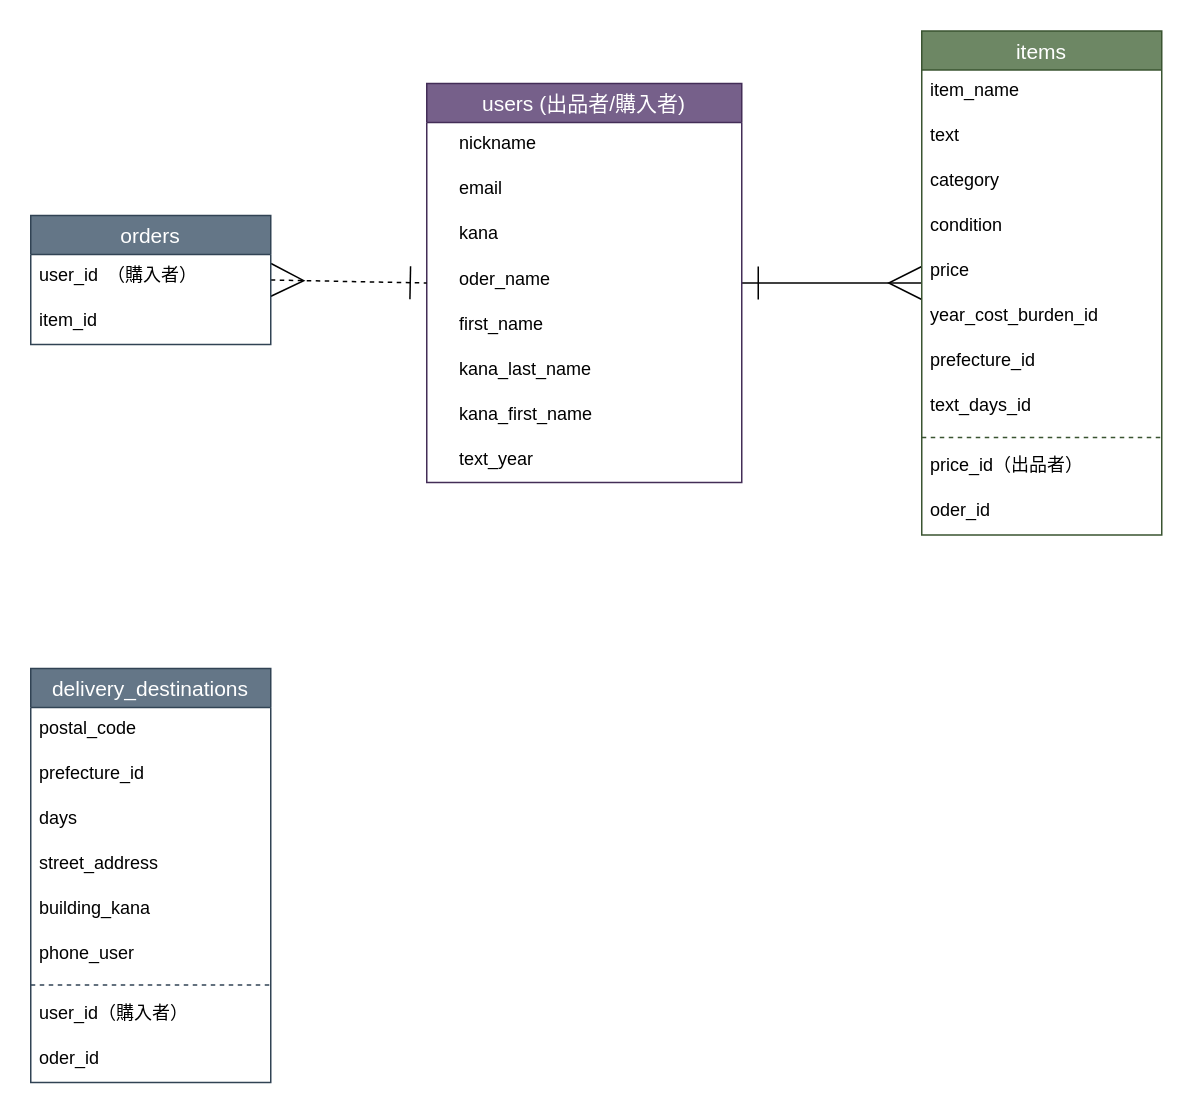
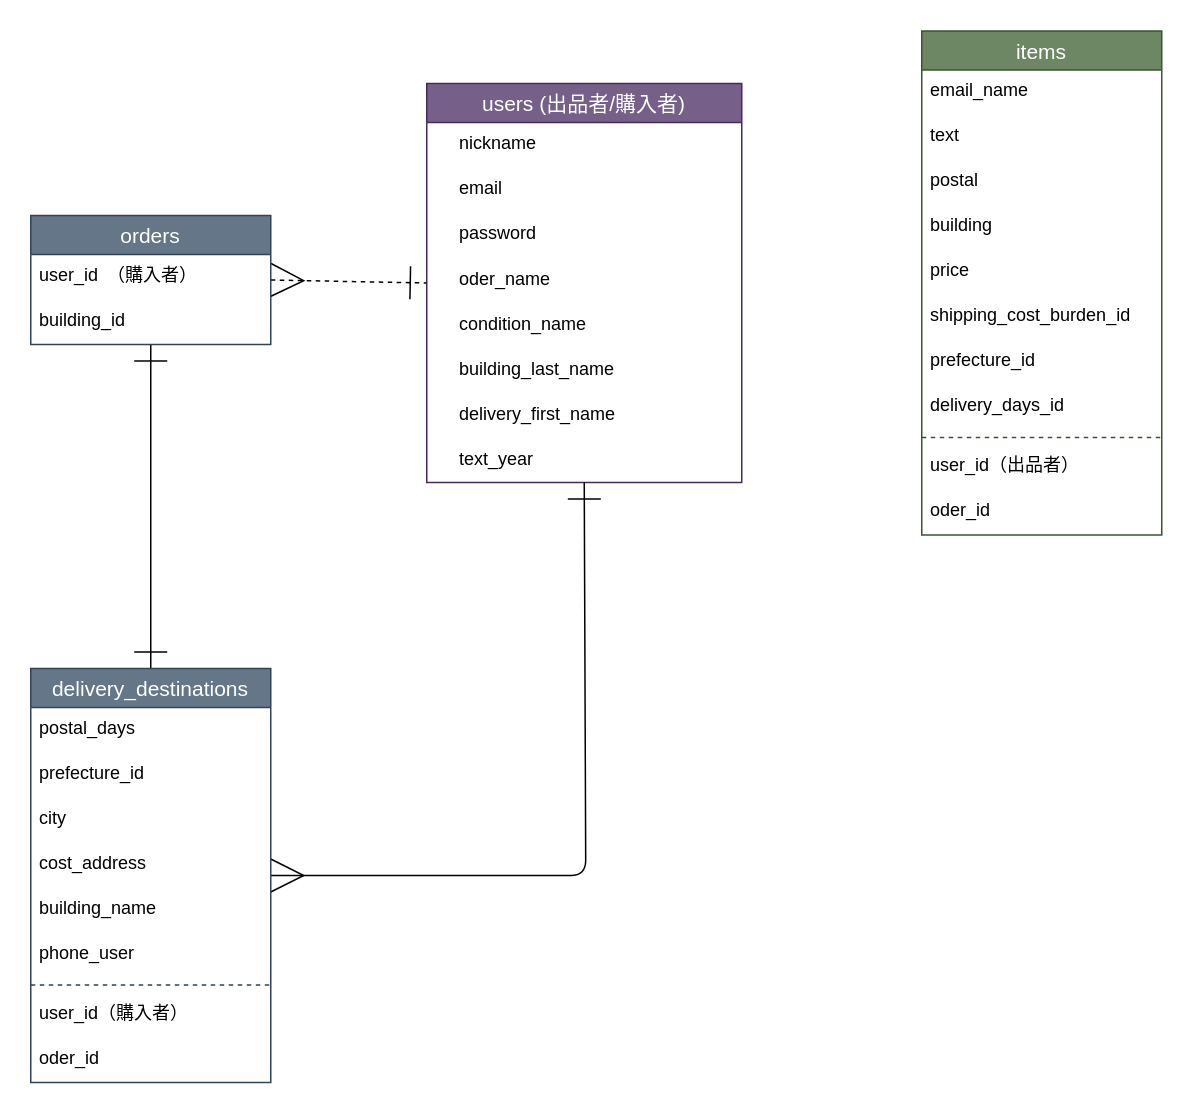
(973, 90) -> (976, 90)
(970, 180) -> (958, 180)
(971, 225) -> (963, 225)
(479, 233) -> (499, 233)
(831, 283) -> none
(1023, 315) -> (1039, 315)
(70, 320) -> (85, 320)
(508, 325) -> (526, 325)
(528, 370) -> (541, 370)
(988, 405) -> (1004, 405)
(533, 415) -> (548, 415)
(1011, 465) -> (1008, 465)
none -> (151, 507)
(92, 728) -> (92, 728)
(59, 818) -> (57, 818)
none -> (586, 832)
(110, 863) -> (99, 863)
(98, 908) -> (98, 908)
